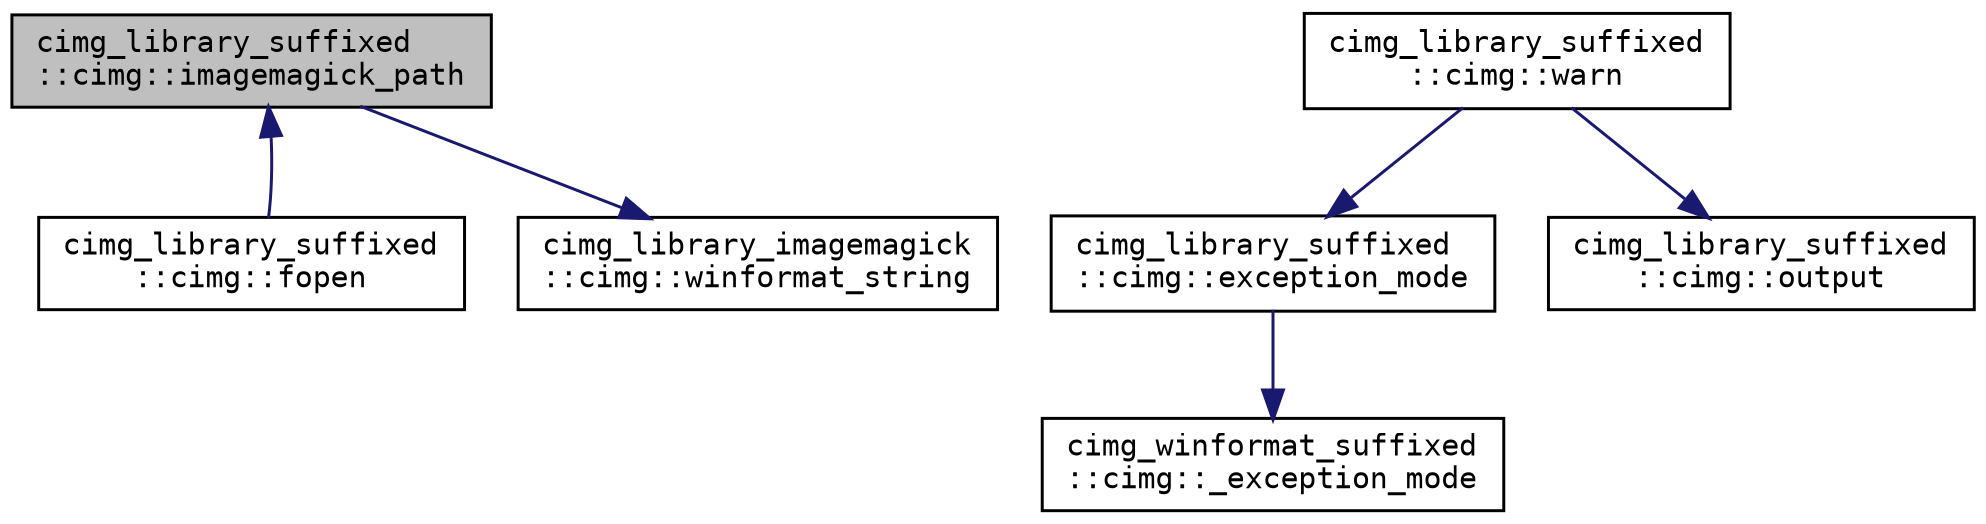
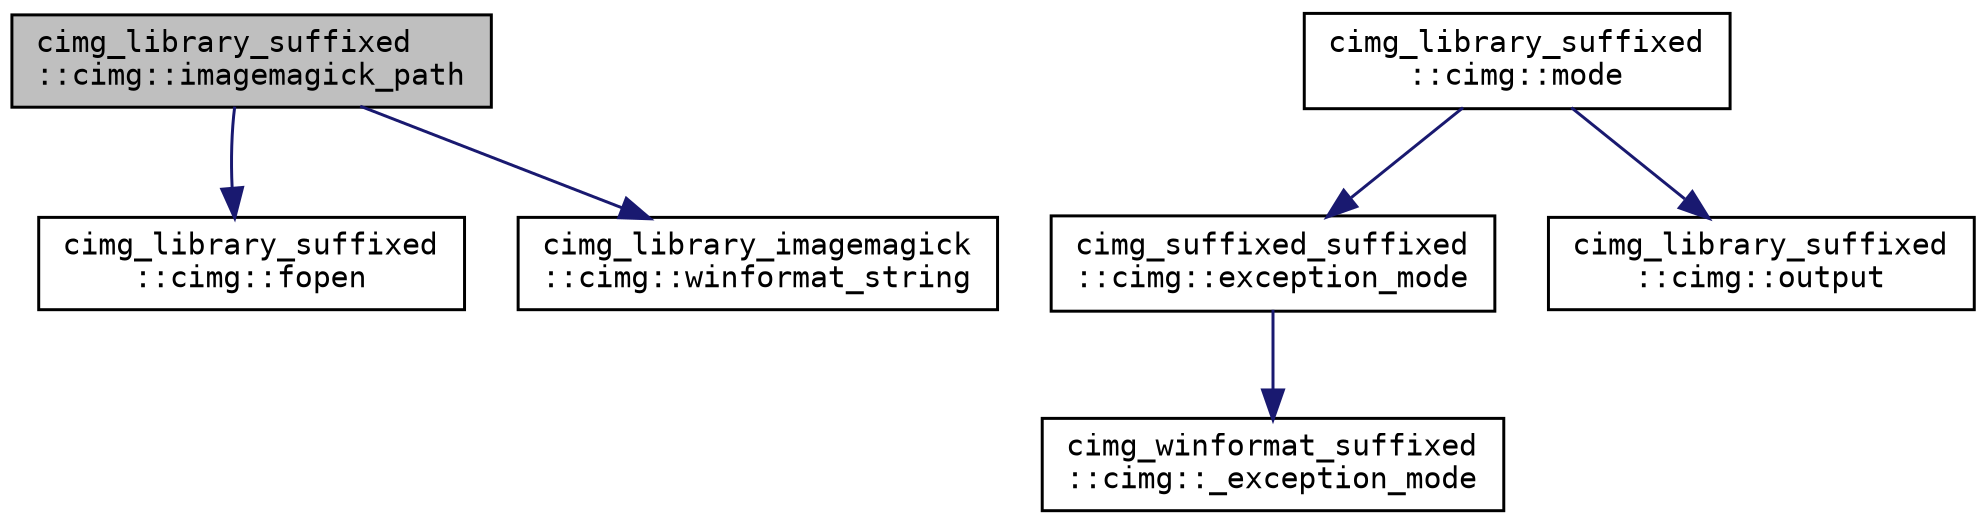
(1517, 61) -> (1517, 61)
(271, 177) -> (232, 147)
(1273, 264) -> (1273, 264)
